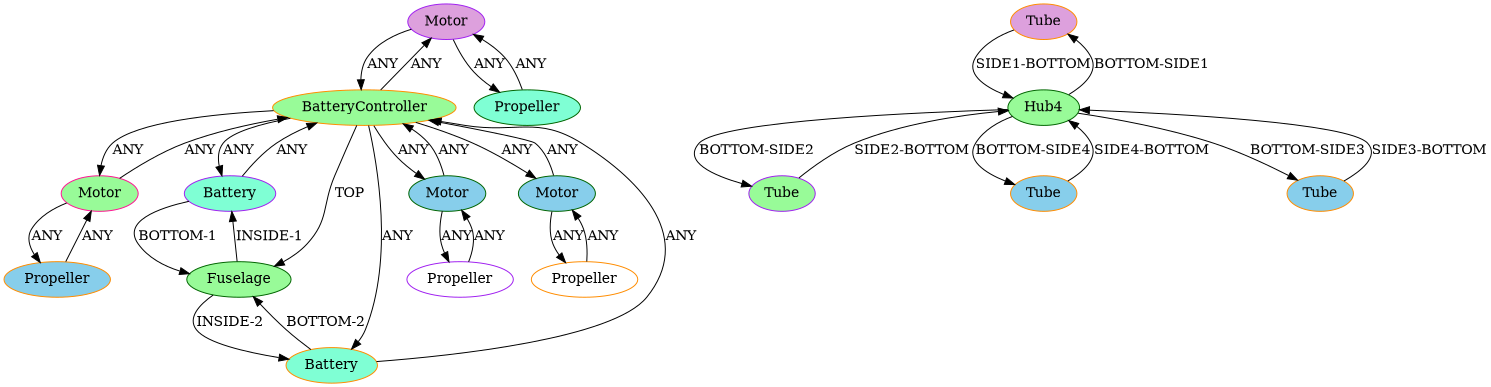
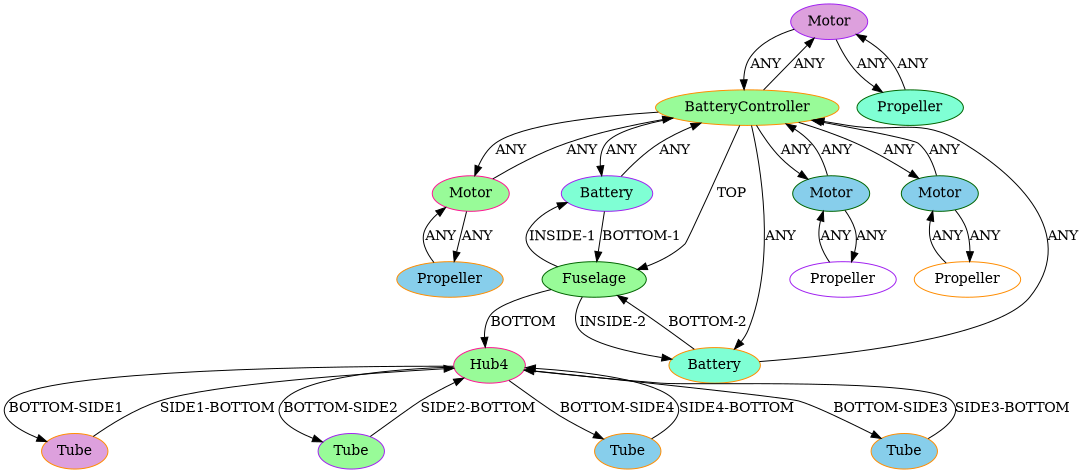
(1044, 108) -> (490, 365)
none -> (508, 303)
